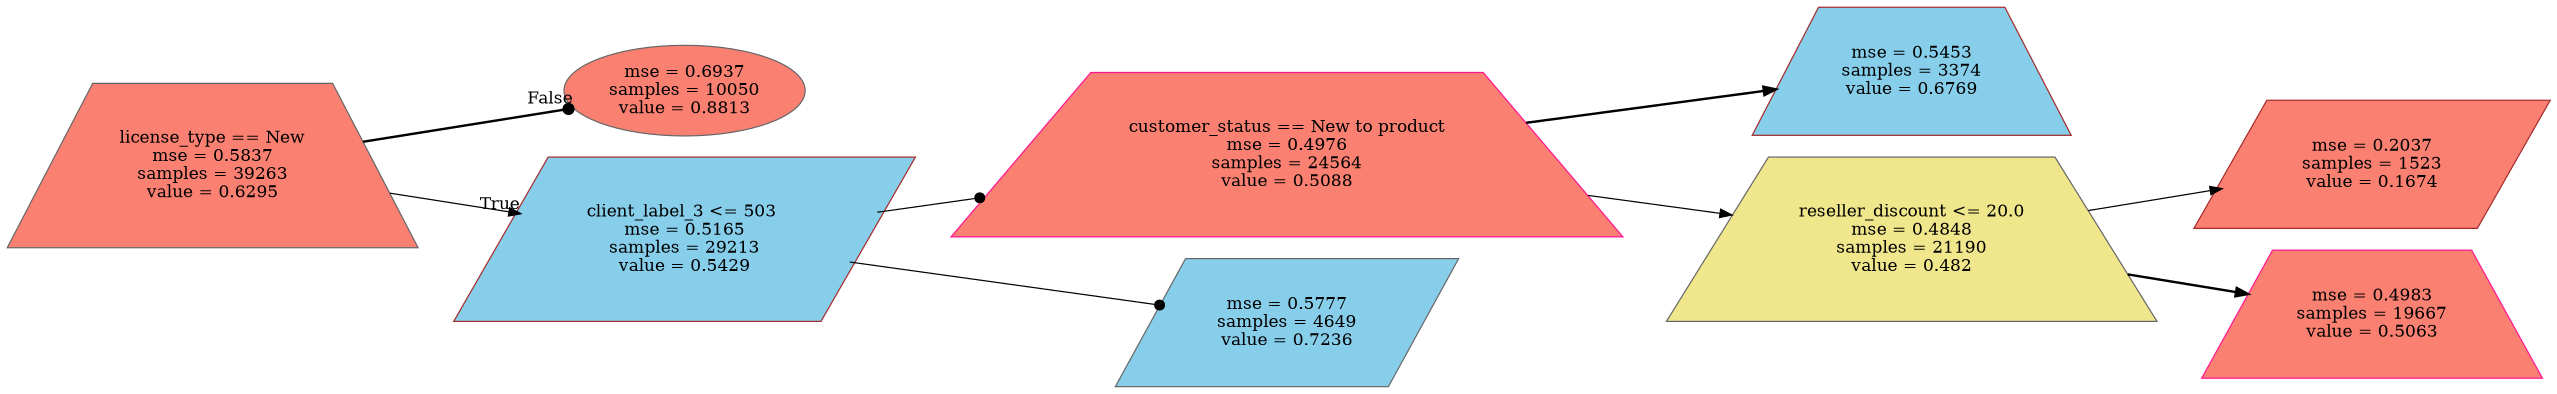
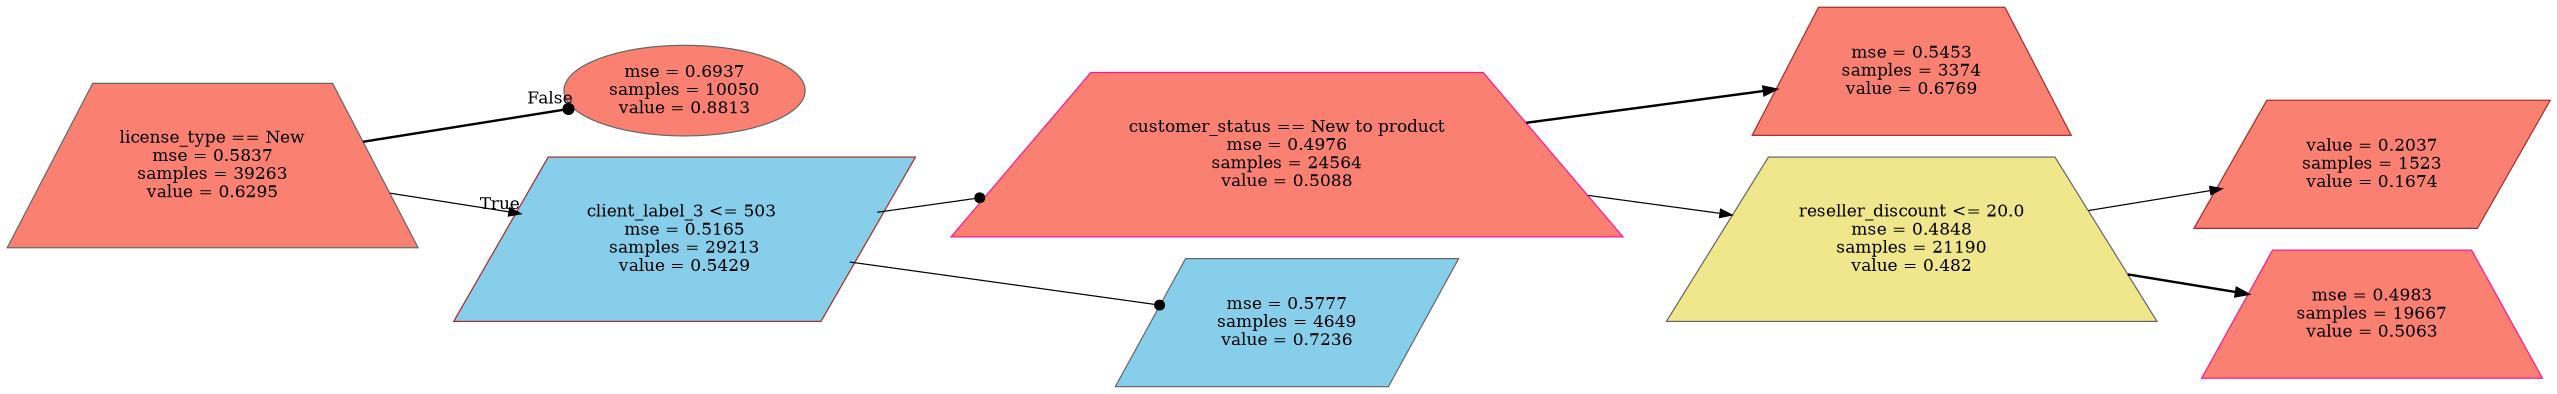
(1912, 71) -> (1912, 71)
(2372, 164) -> (2372, 164)
